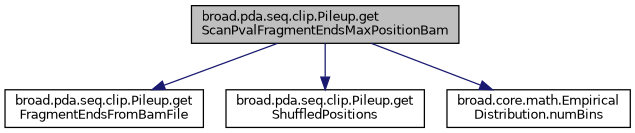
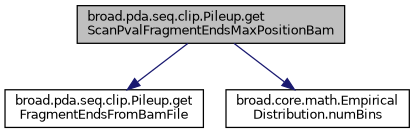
(325, 109) -> none
